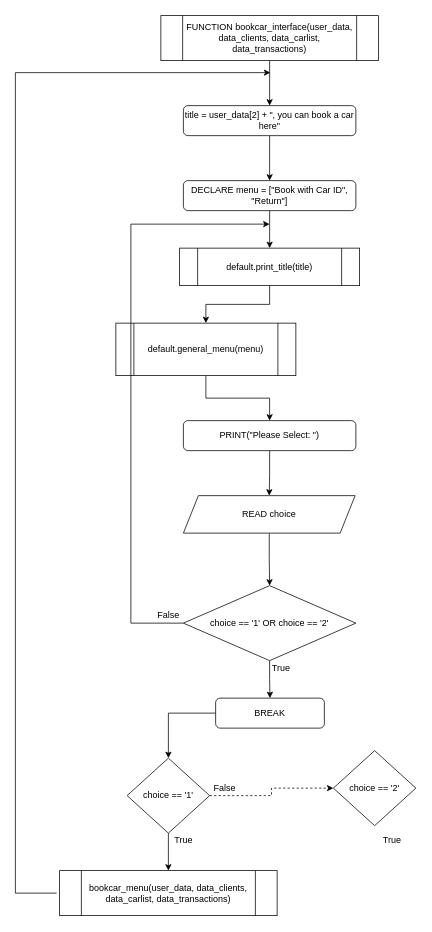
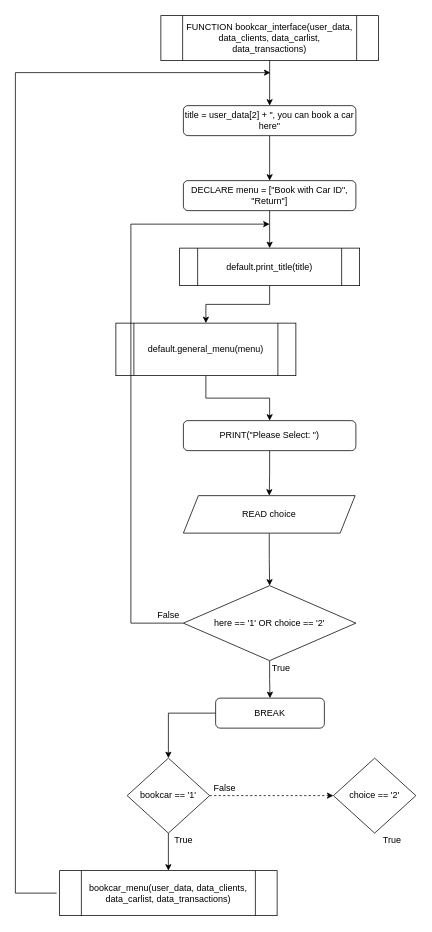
(270, 623) -> (270, 623)
(375, 788) -> (375, 795)
(168, 795) -> (168, 795)
